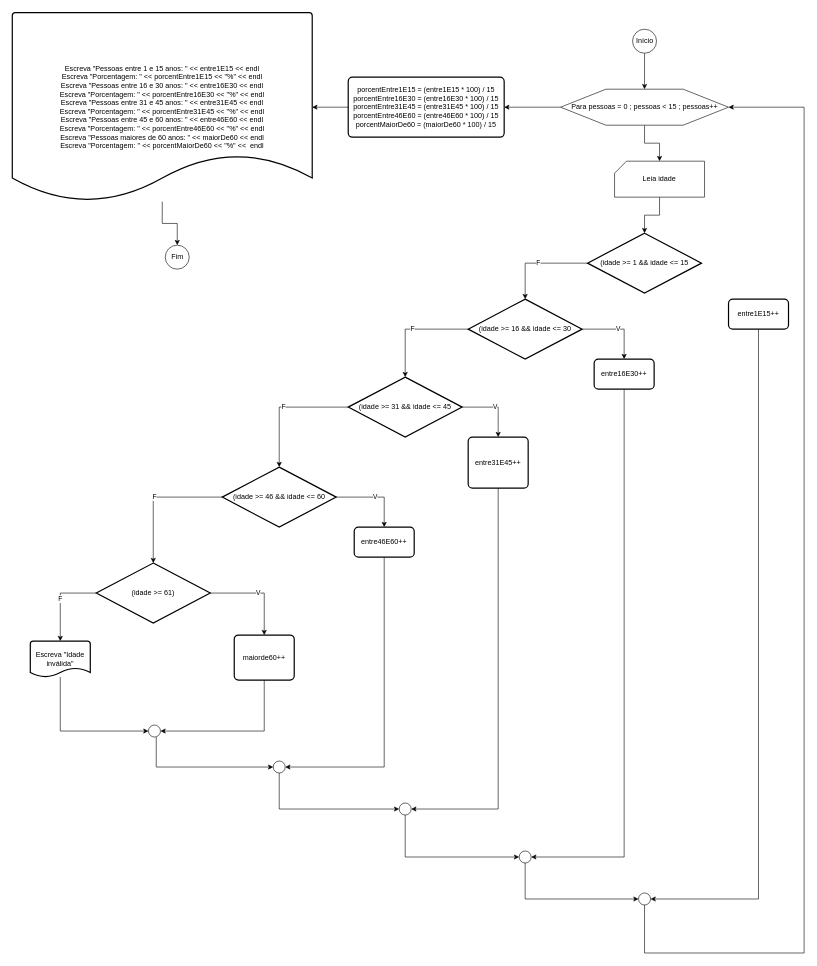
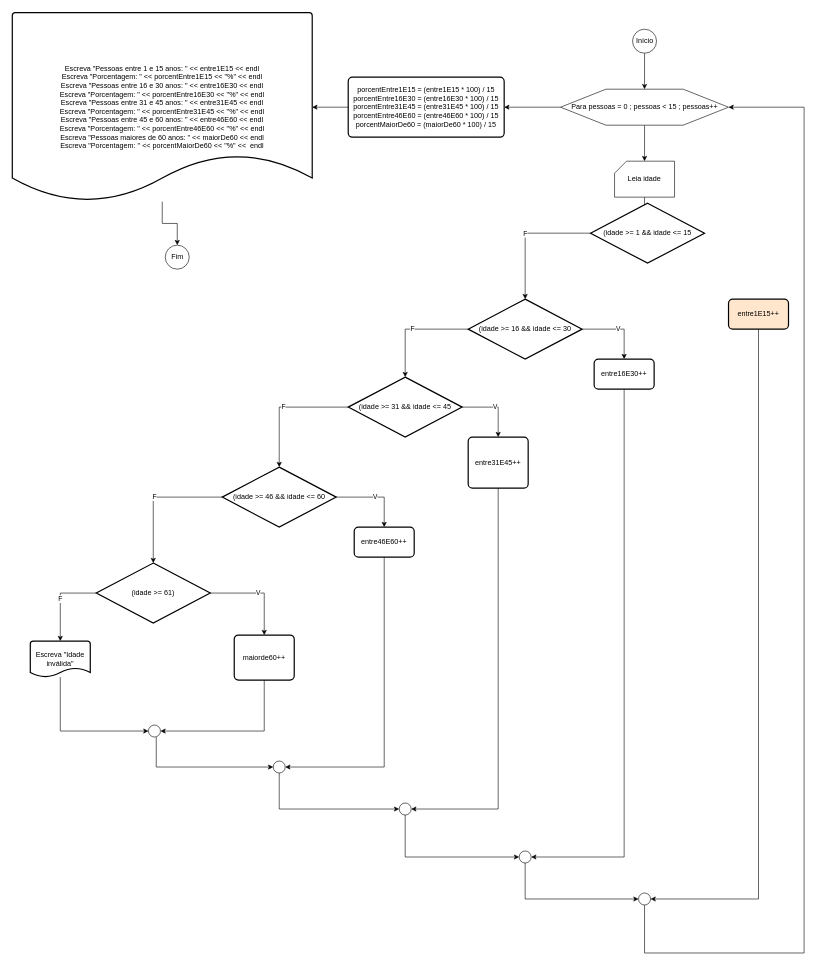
(660, 179) -> (645, 179)
(645, 263) -> (648, 233)
(759, 314) -> (759, 314)
